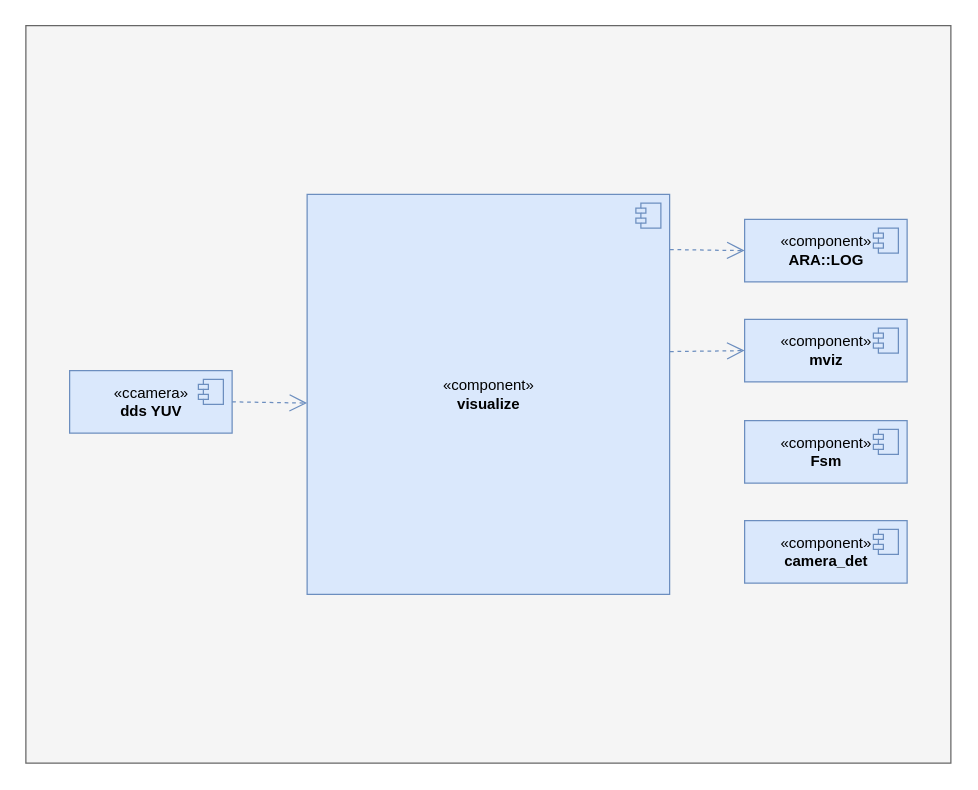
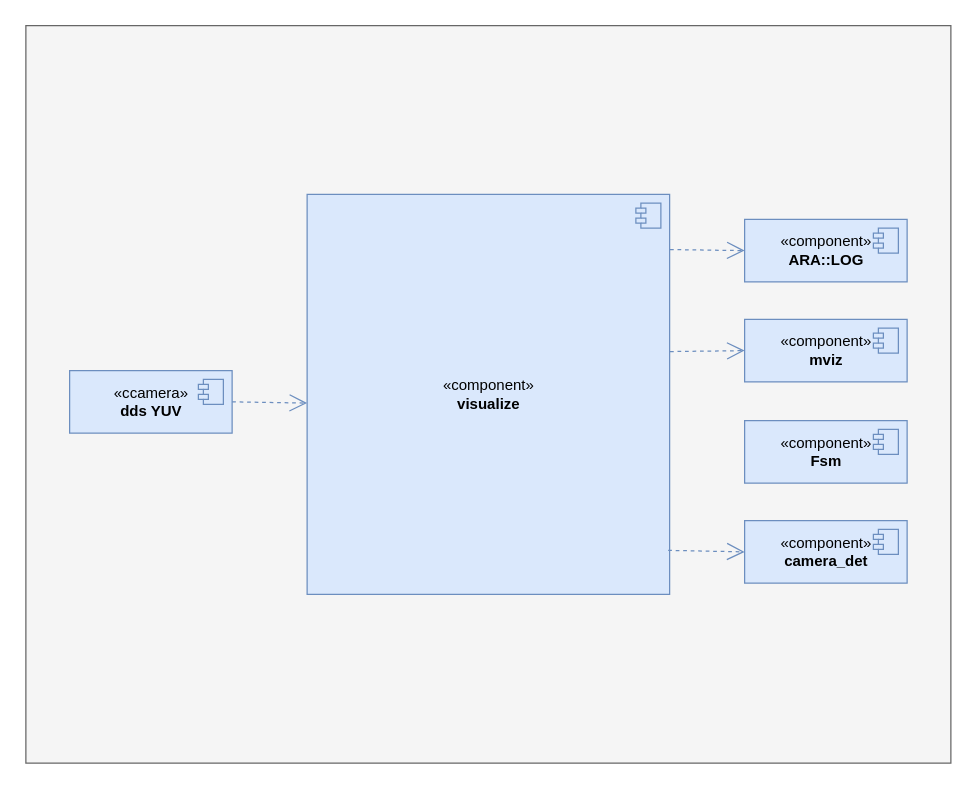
none -> (704, 551)
